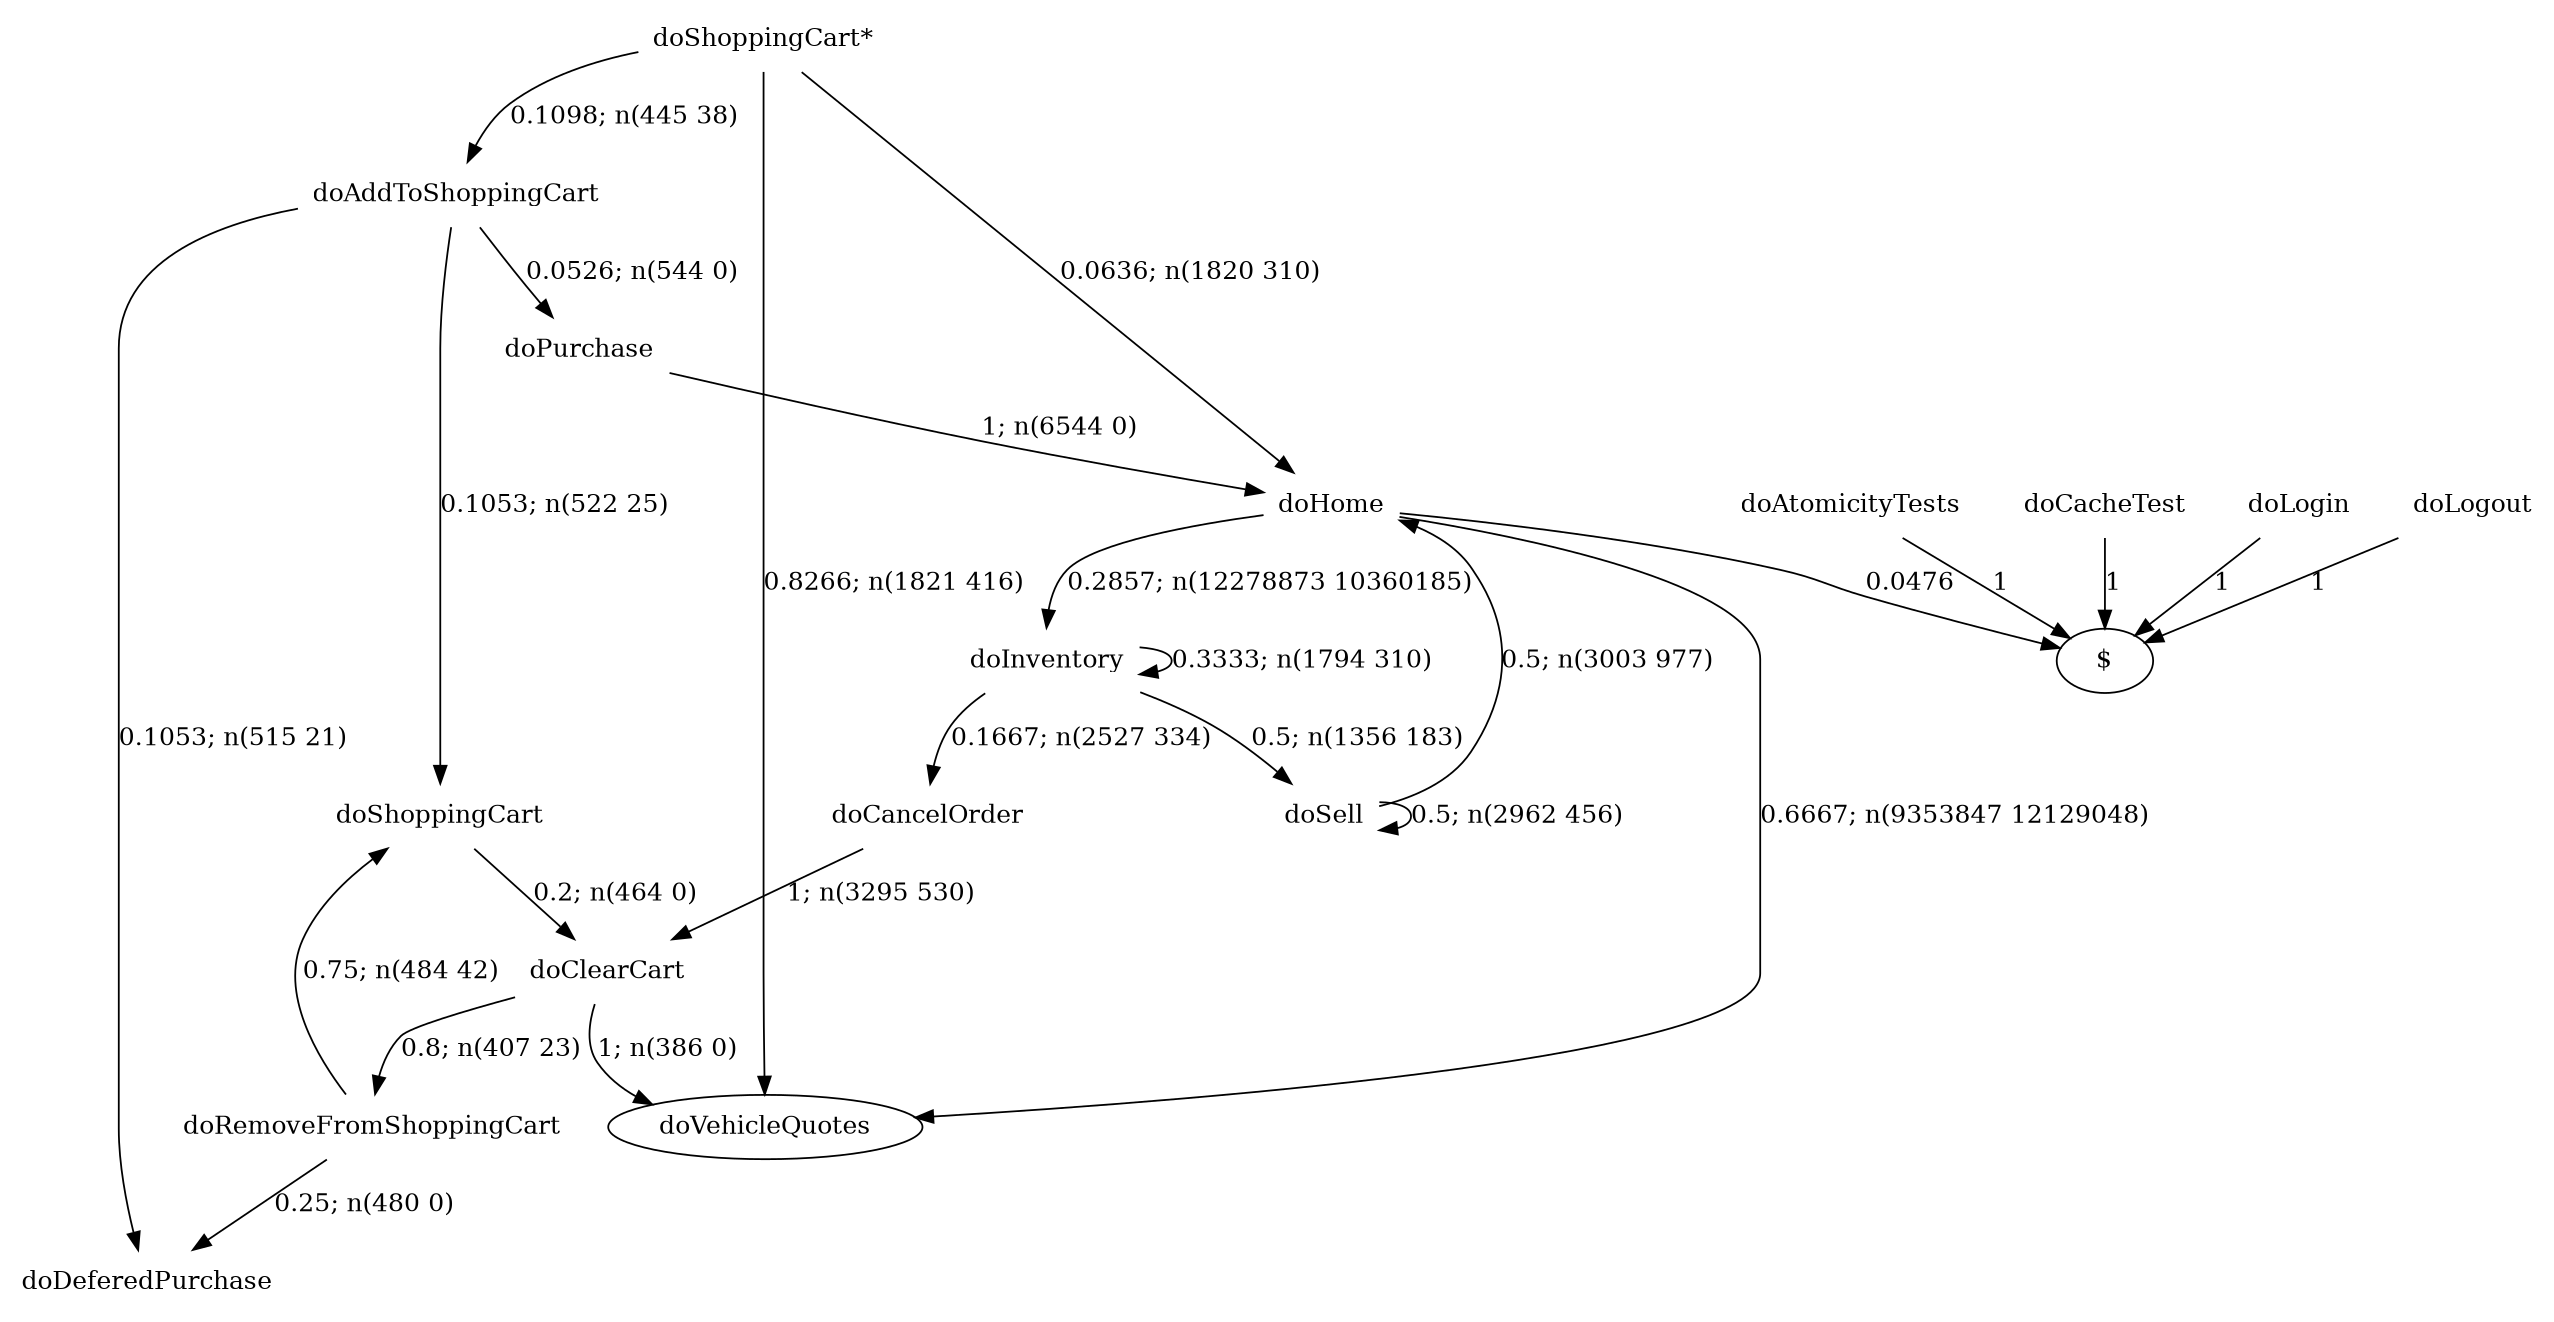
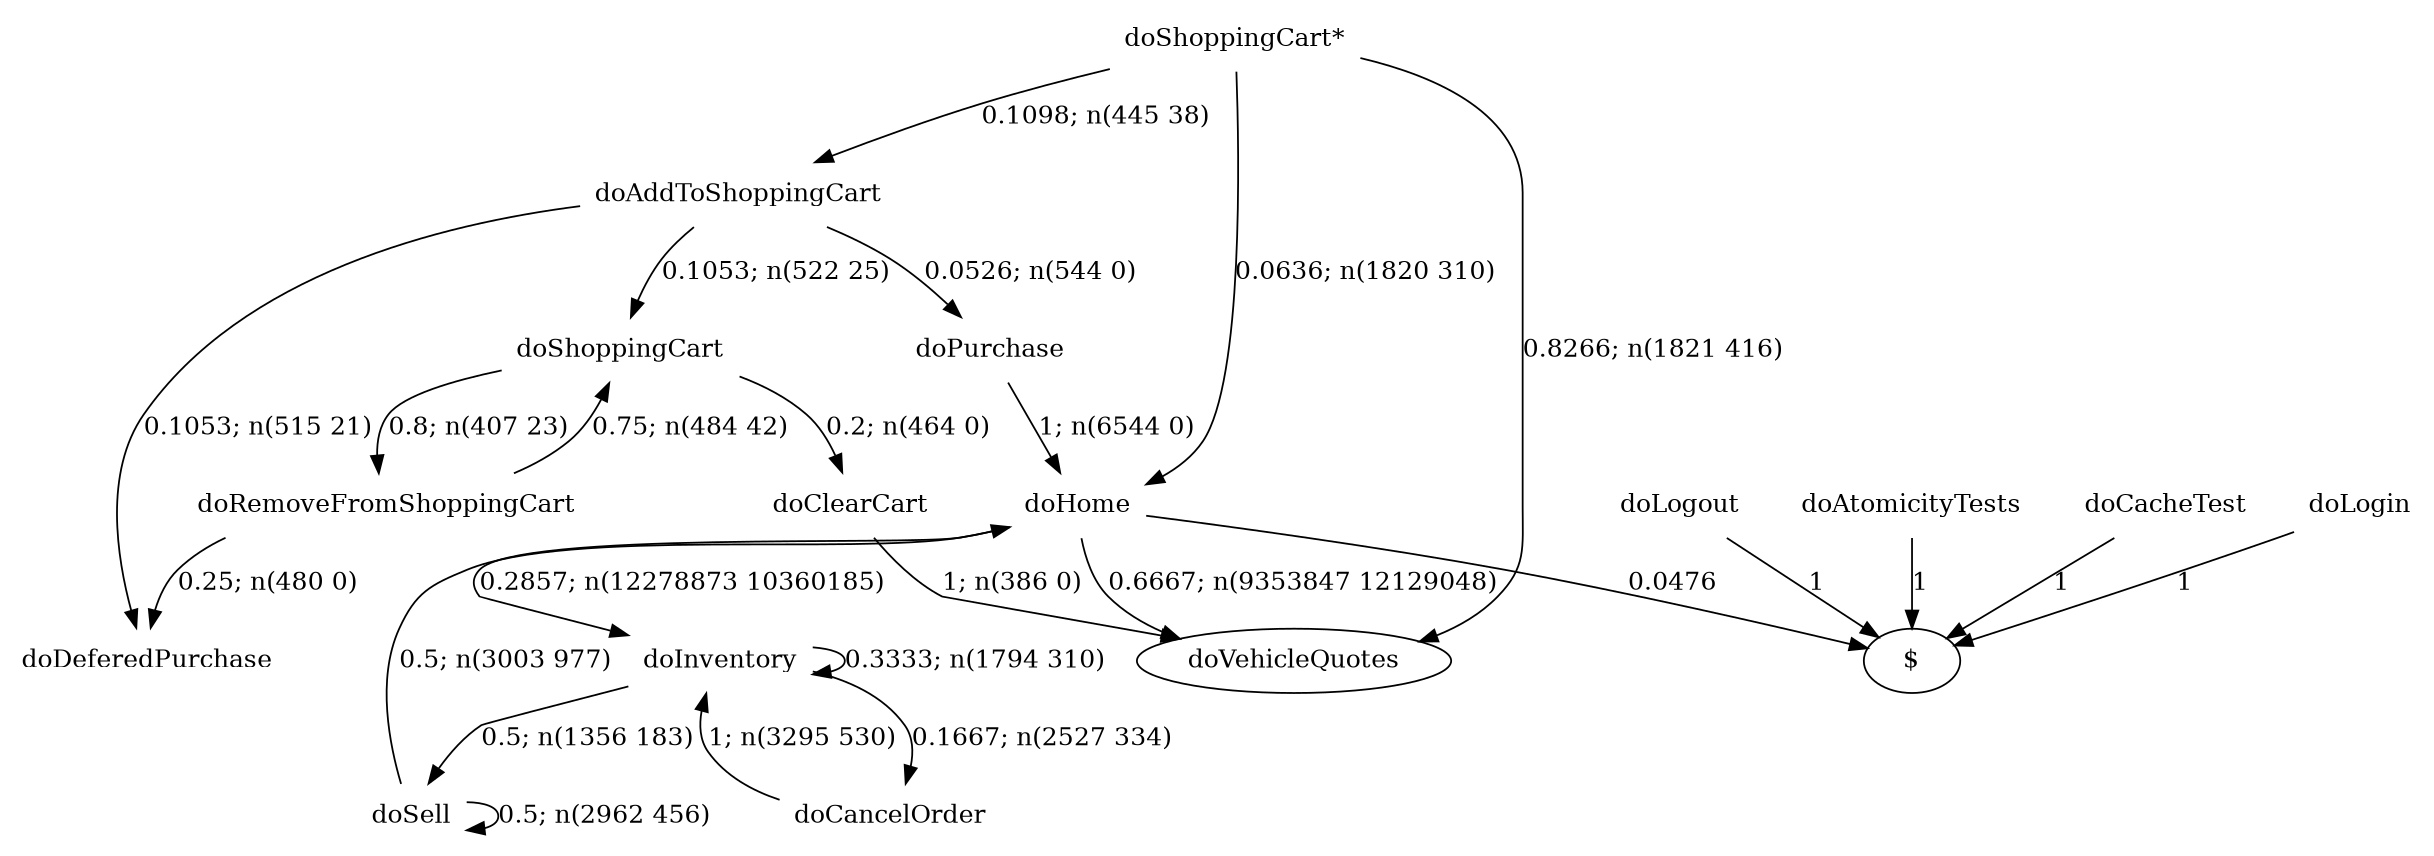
(776, 890) -> (723, 769)
(435, 1021) -> (422, 393)
